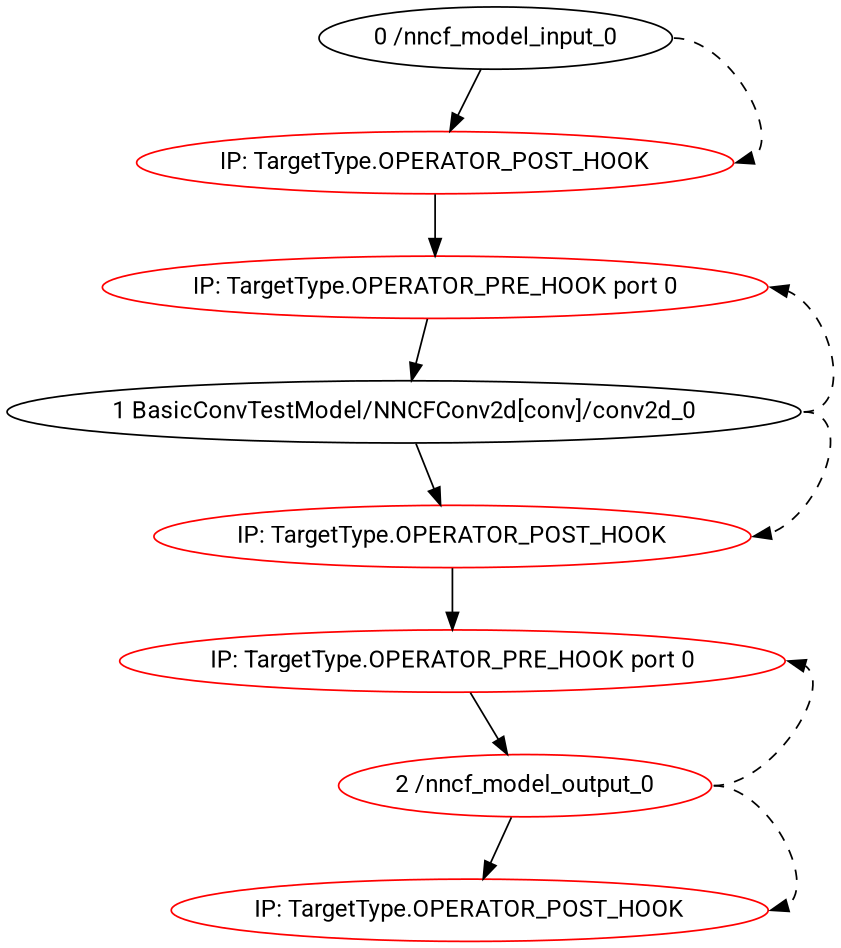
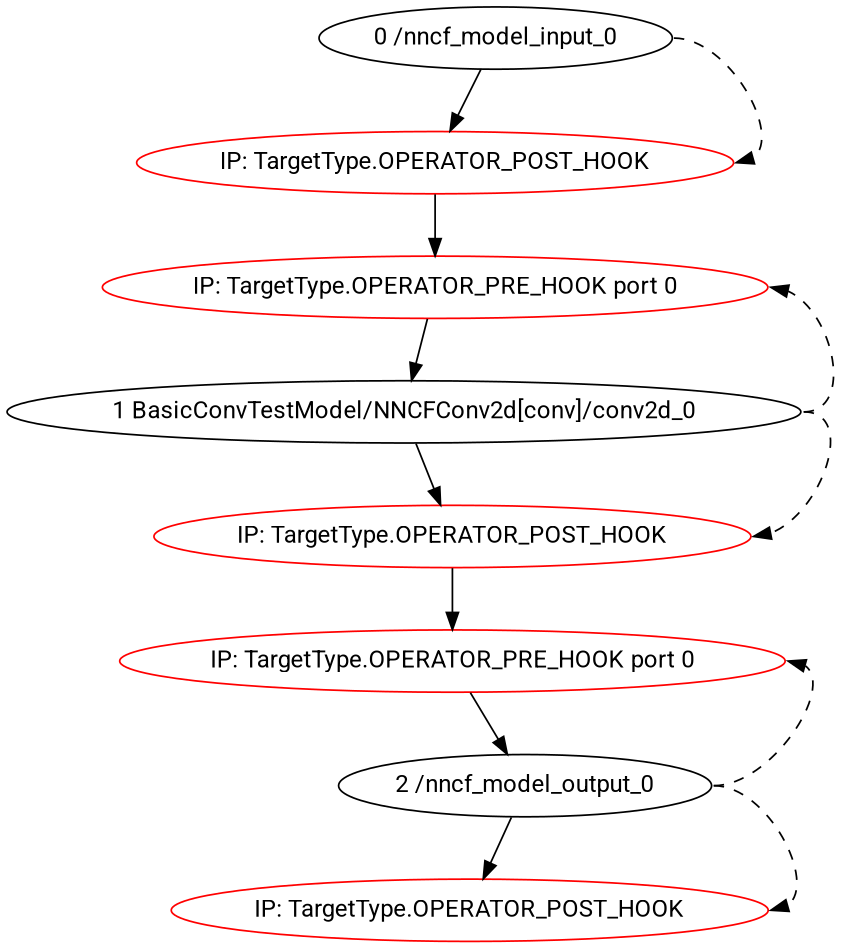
(525, 786) -> (525, 786)
